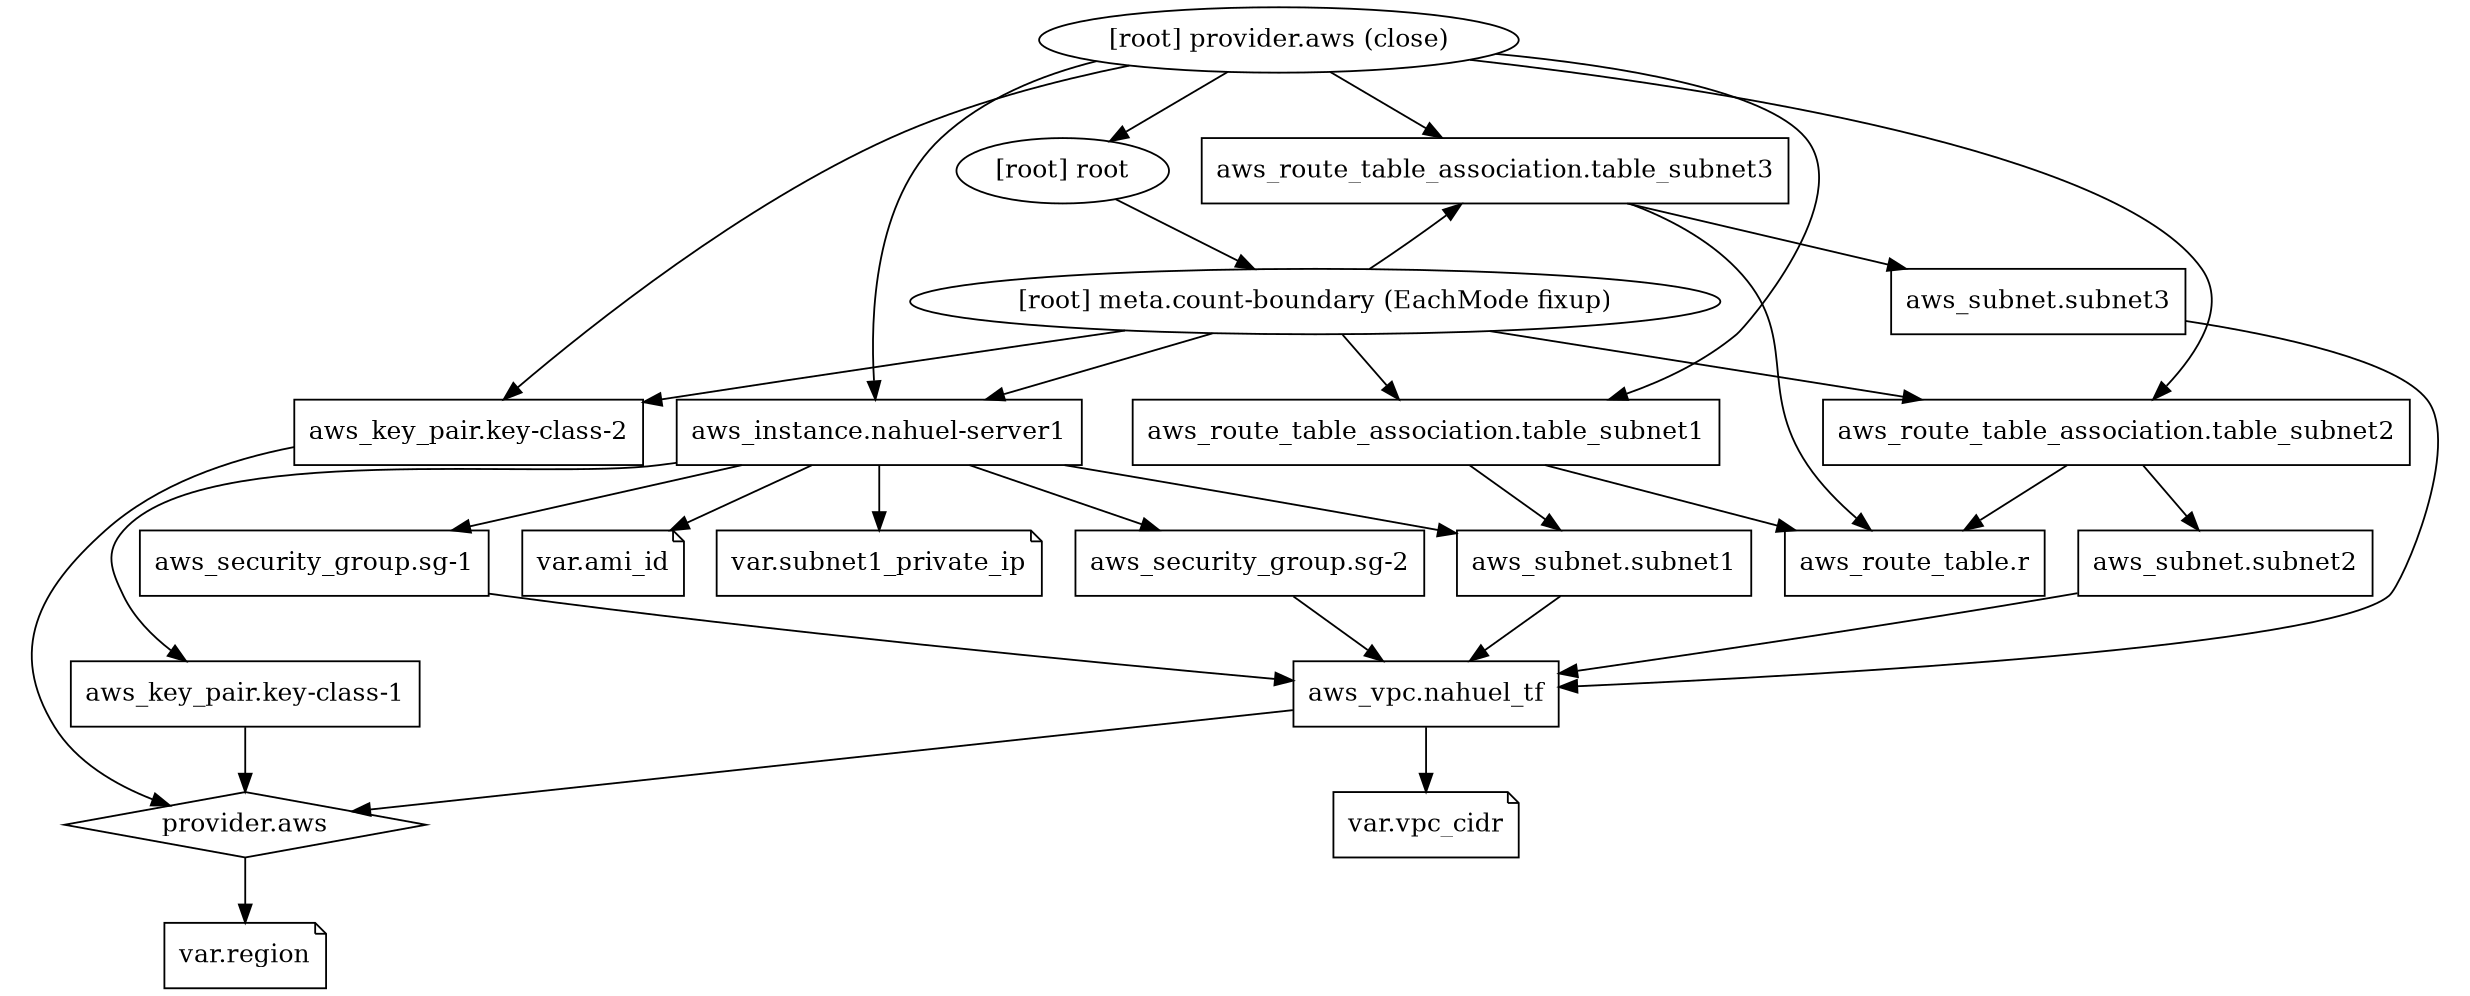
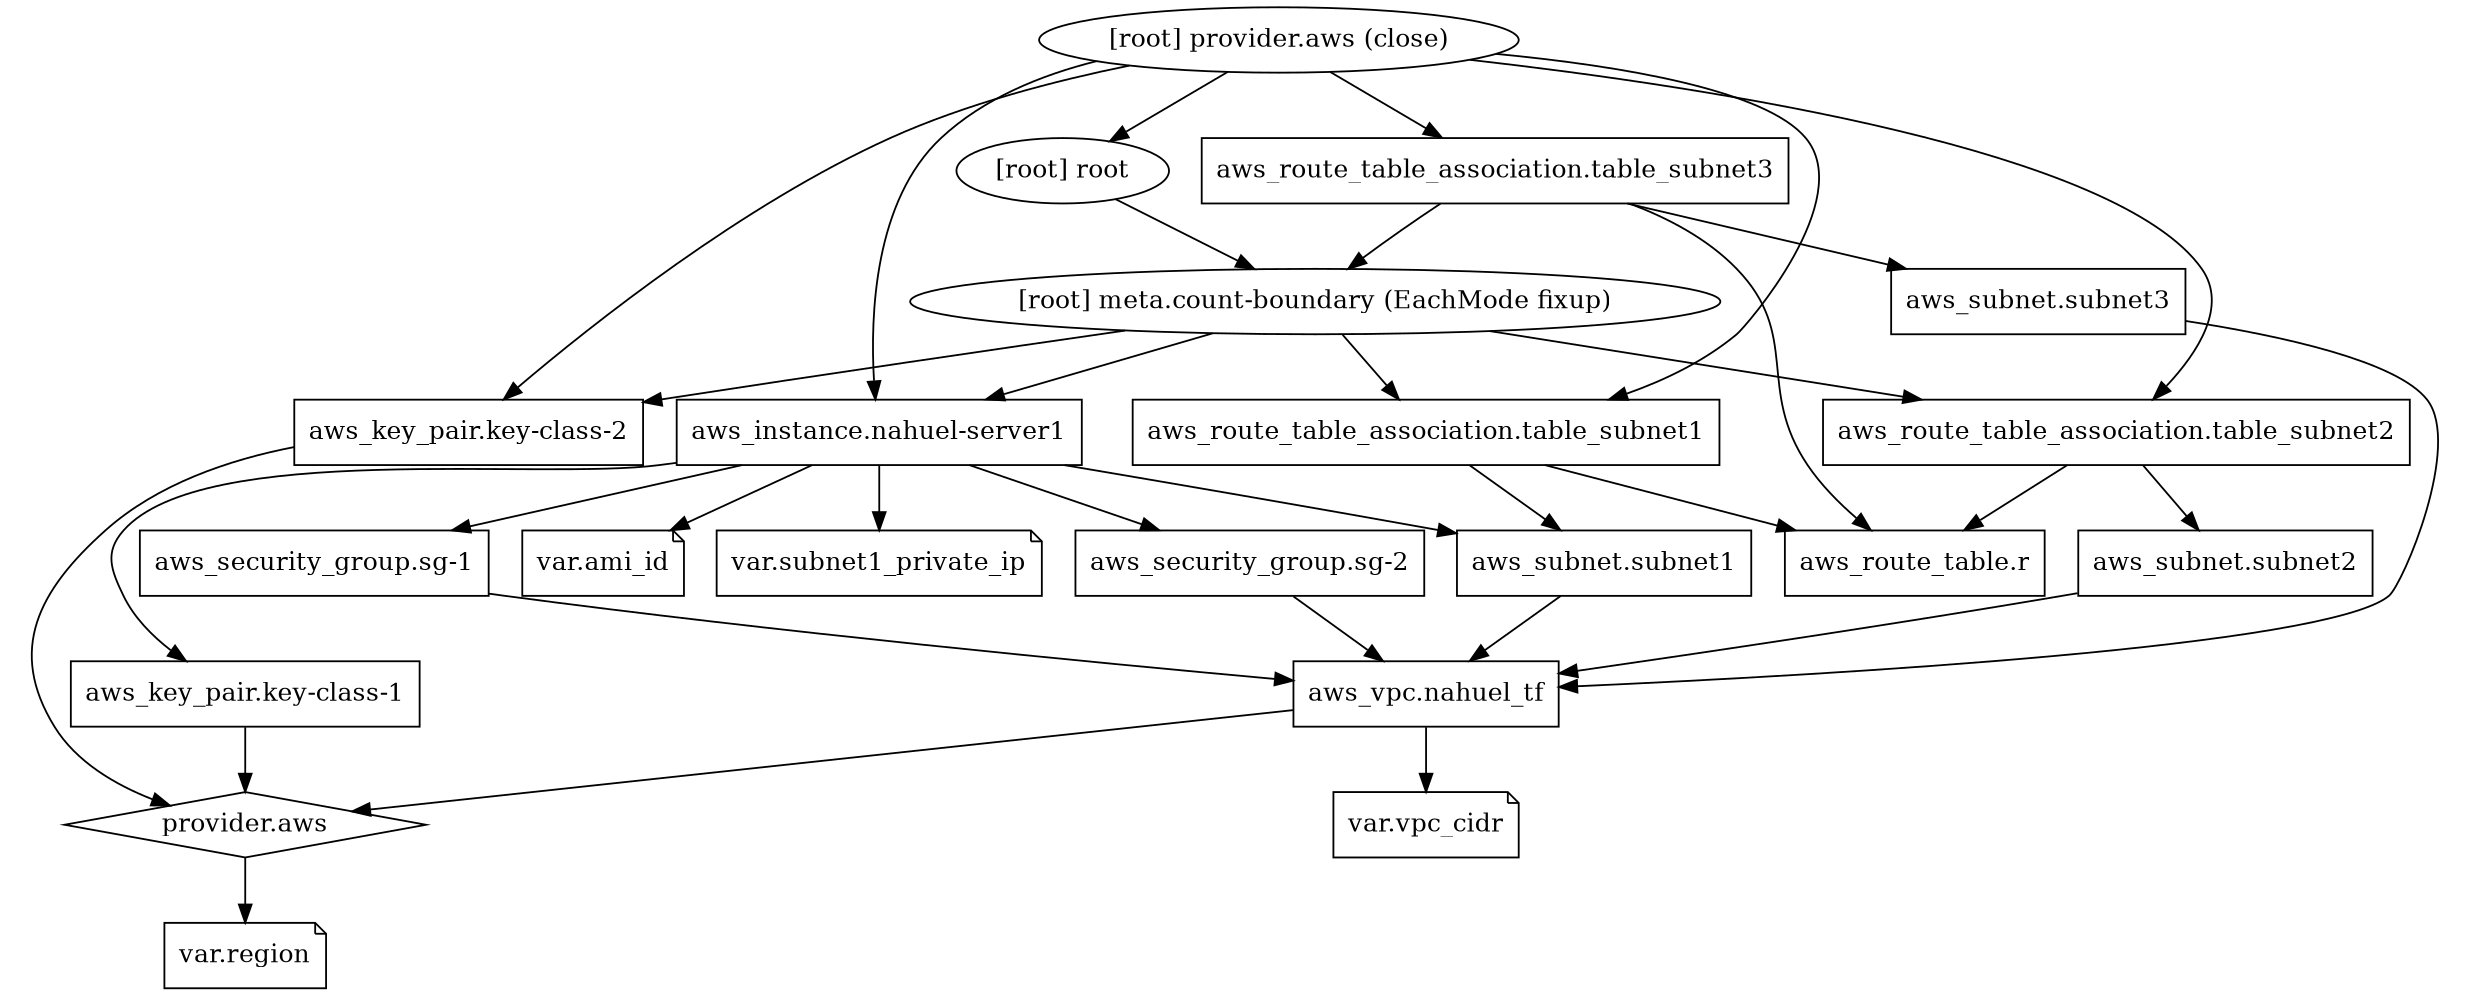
(1408, 243) -> (1401, 230)
